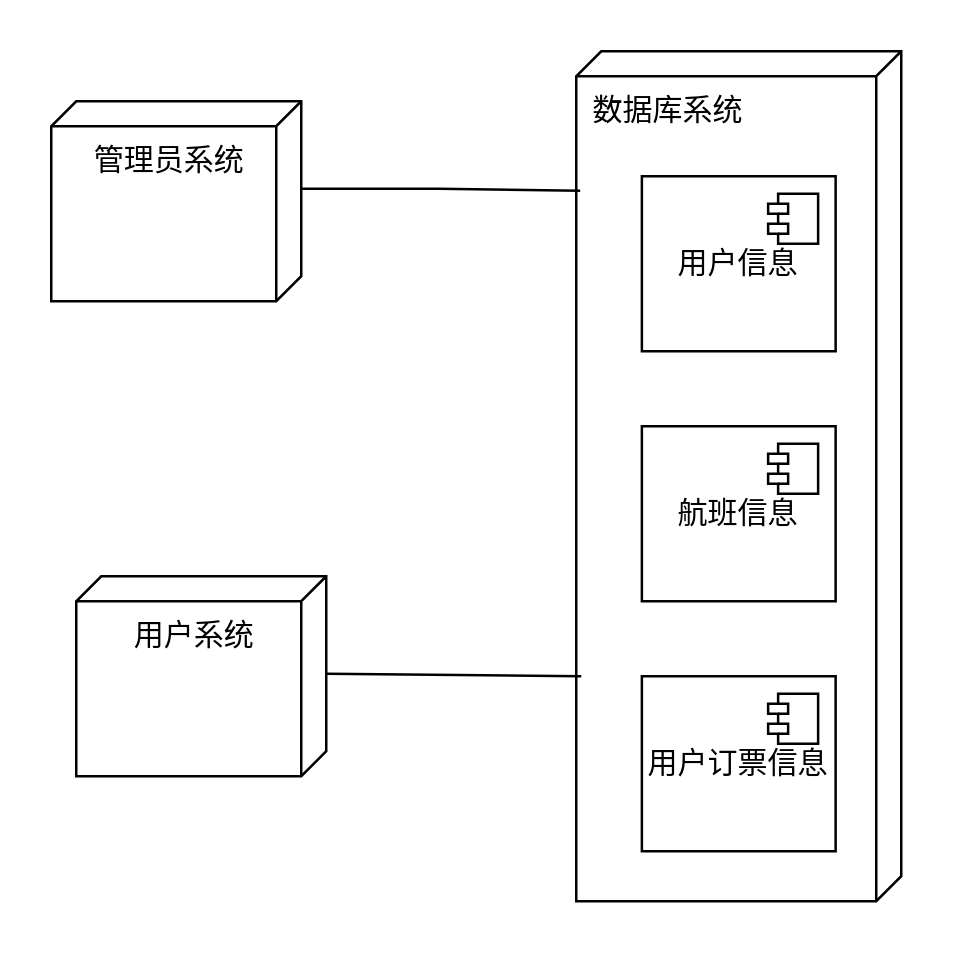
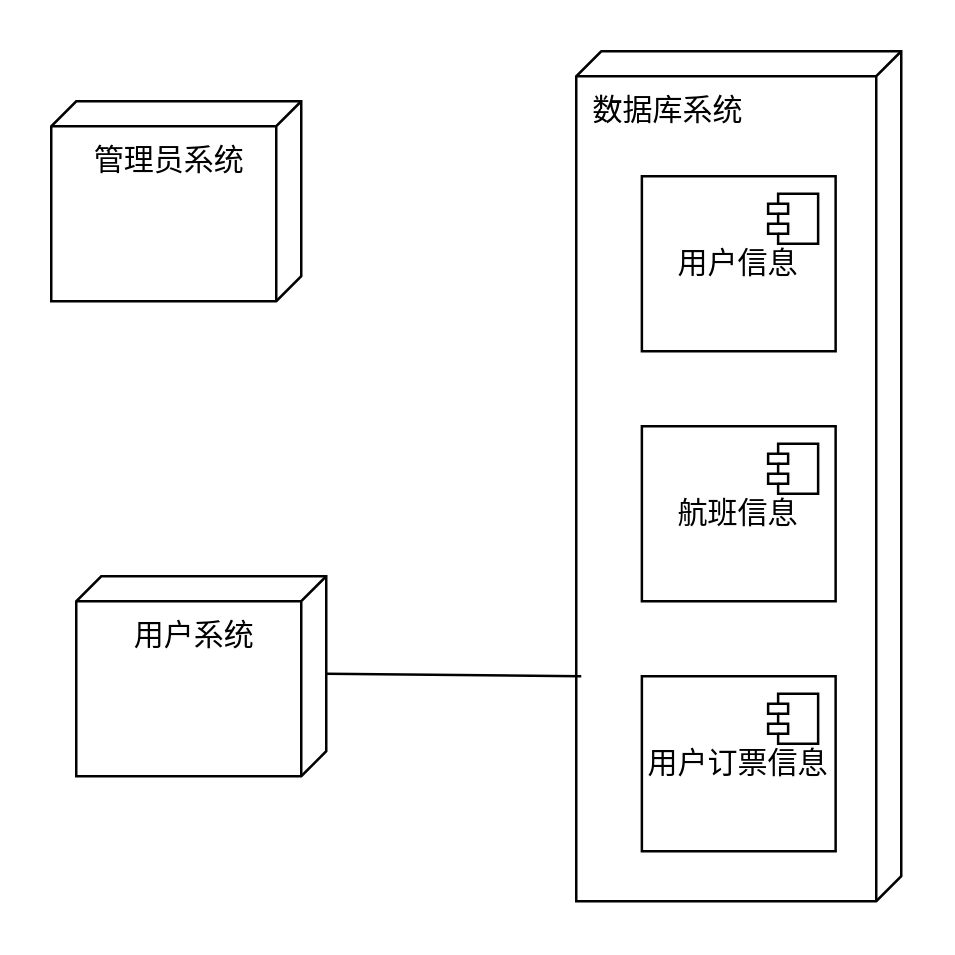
(441, 189) -> none
